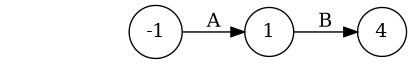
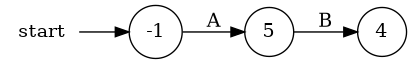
none -> (42, 32)
(269, 32) -> (269, 32)
